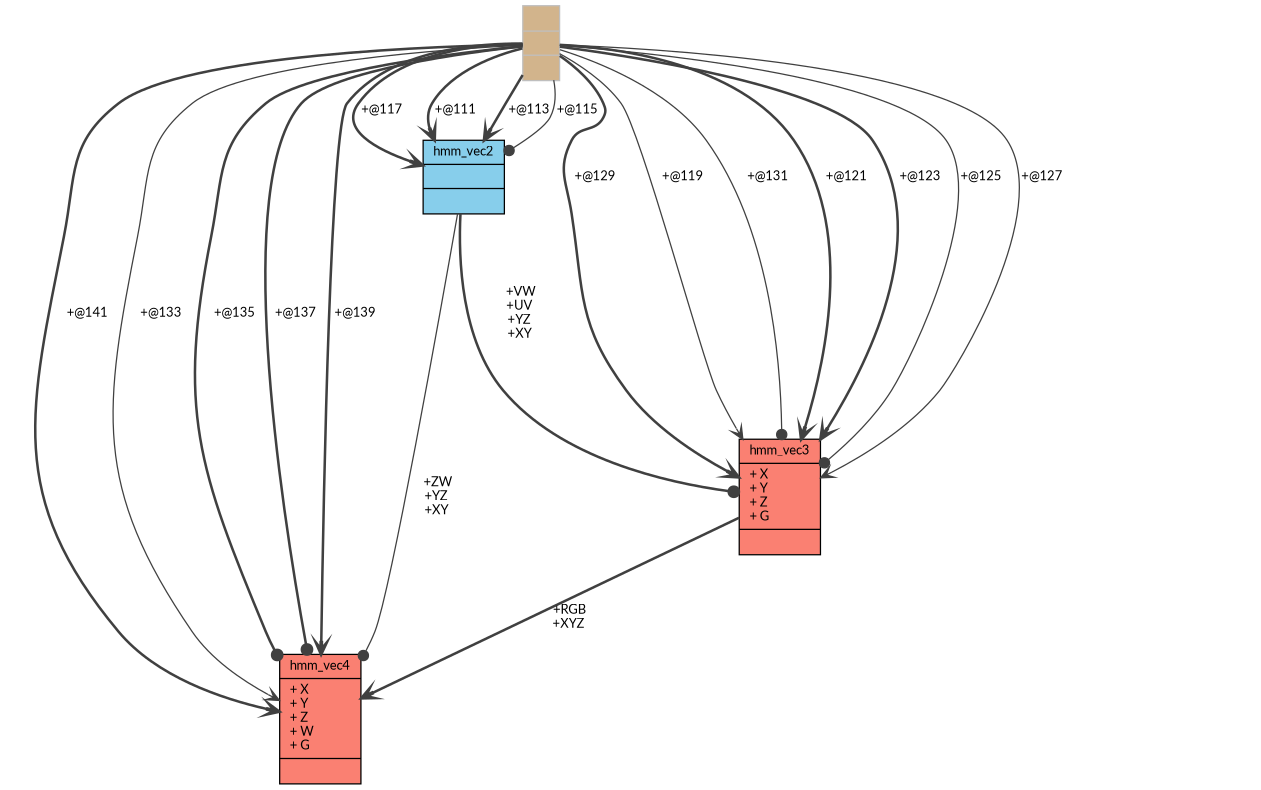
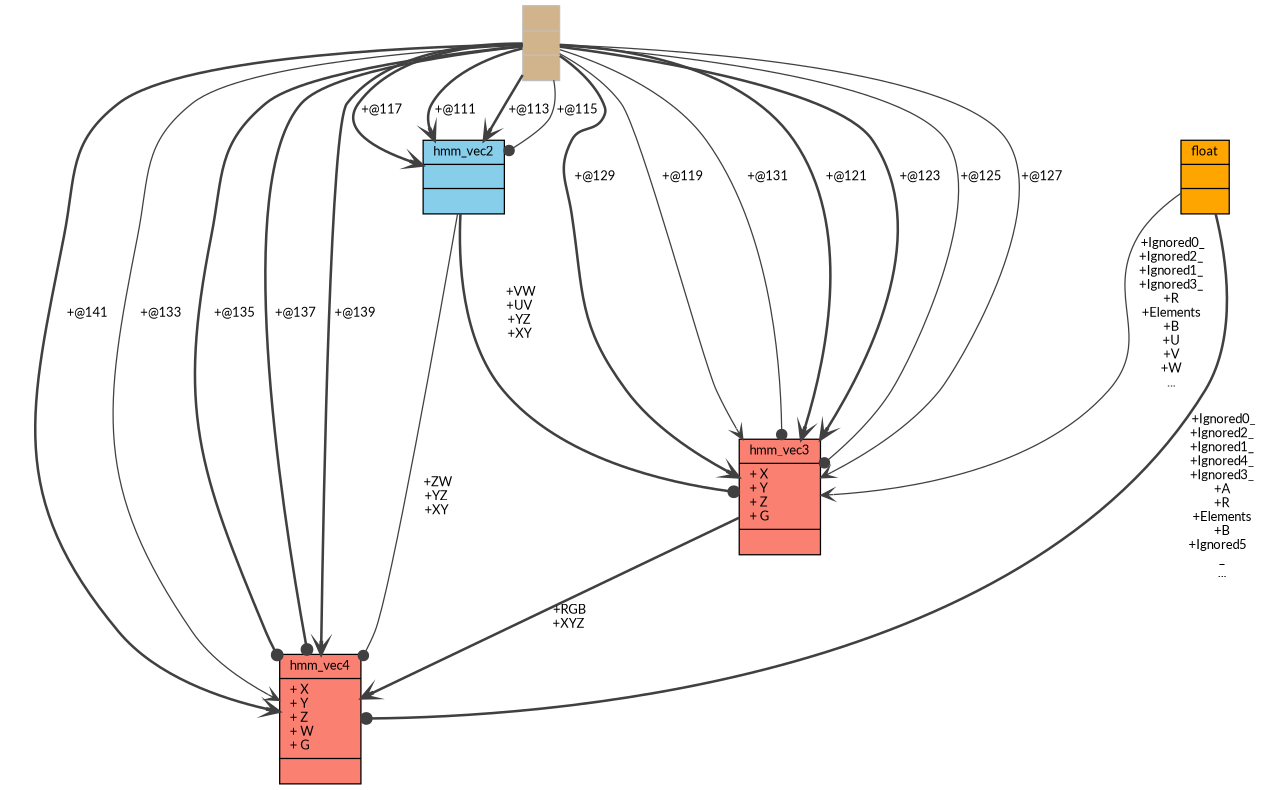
none -> (1205, 177)
